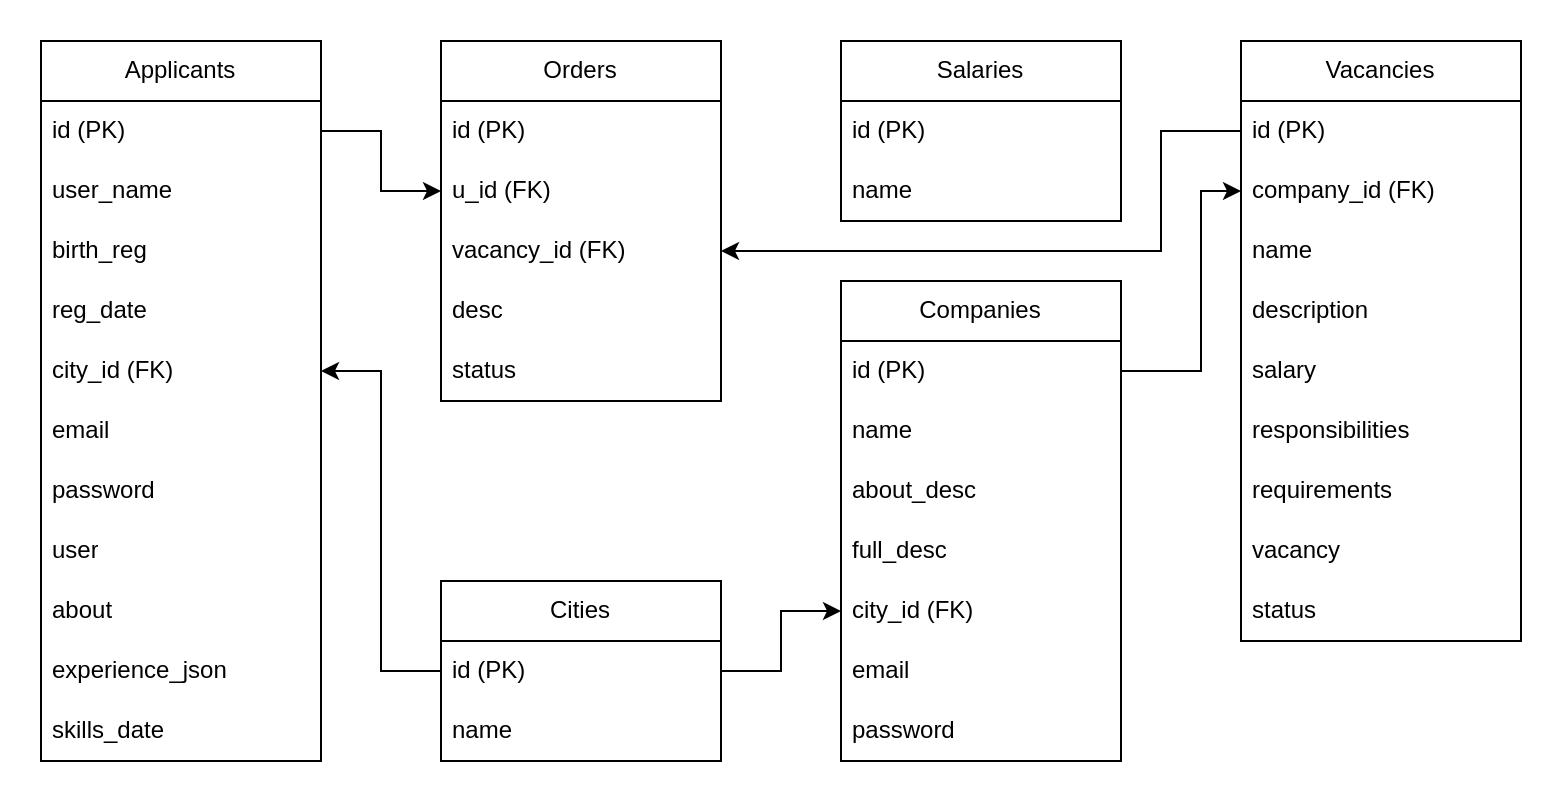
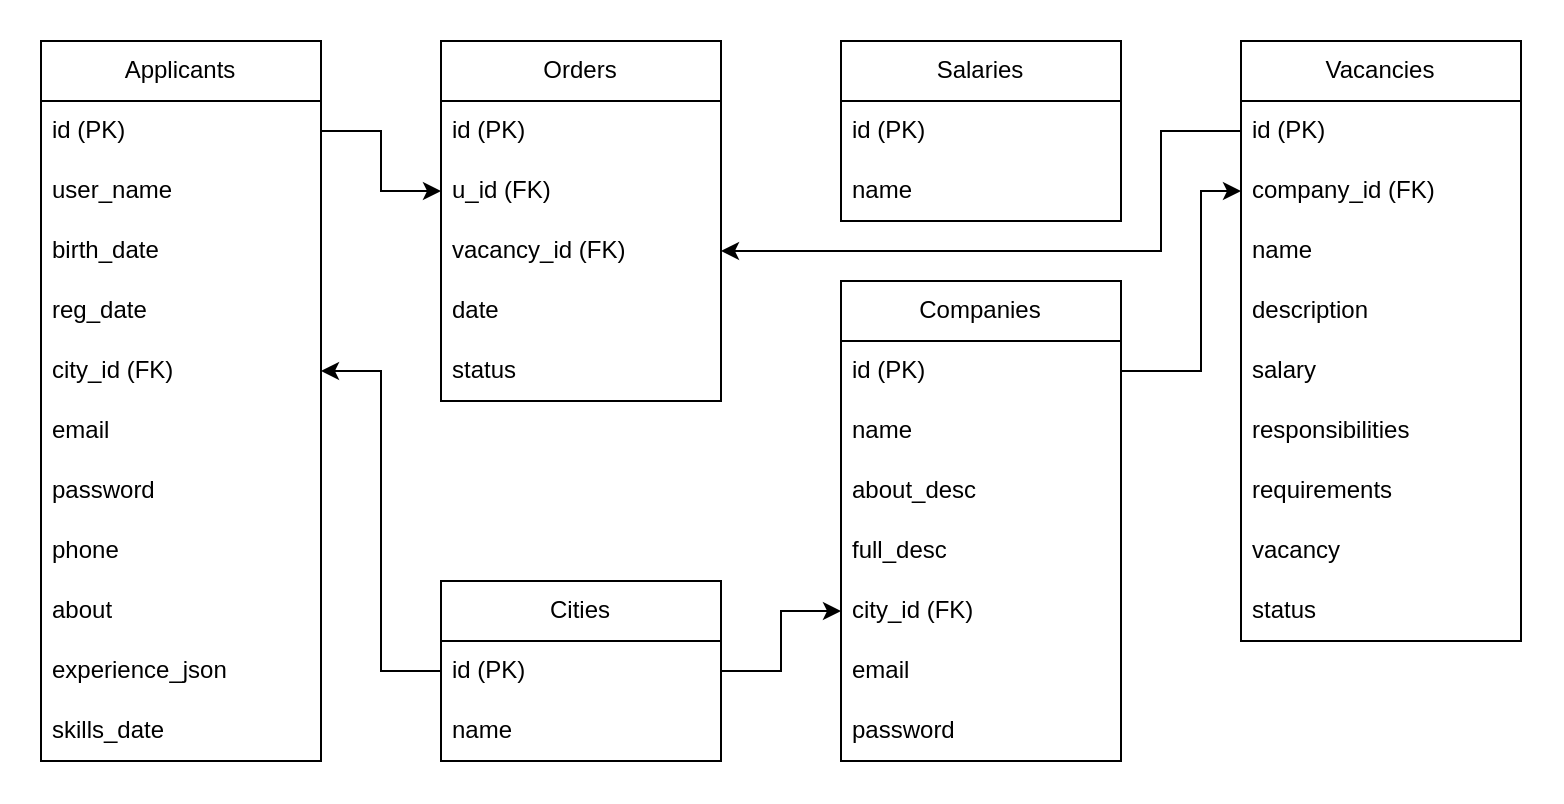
(110, 251) -> (117, 251)
(480, 311) -> (480, 311)
(80, 551) -> (87, 551)
